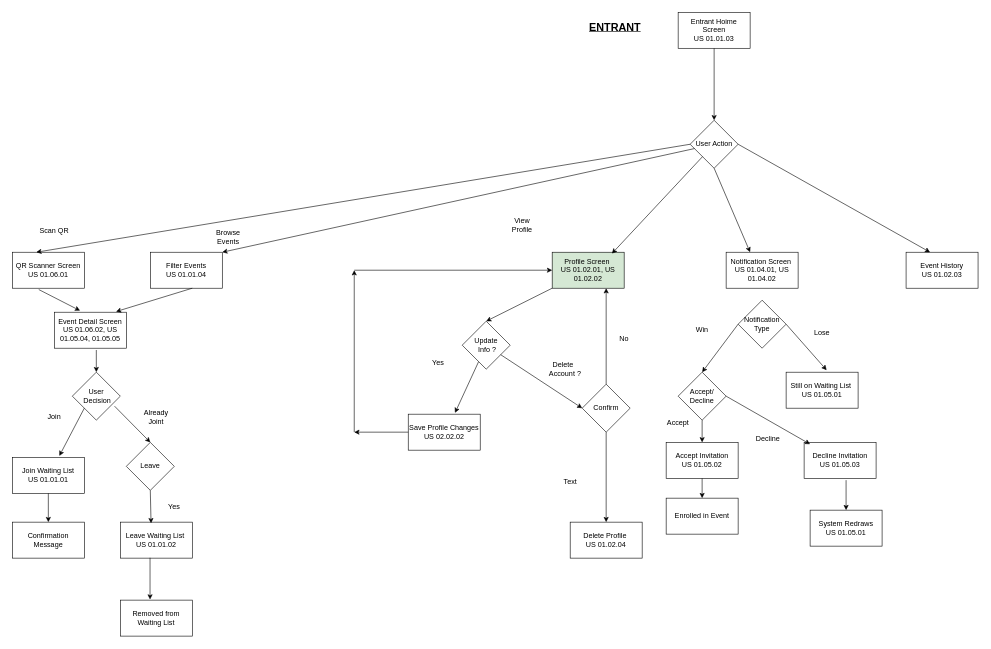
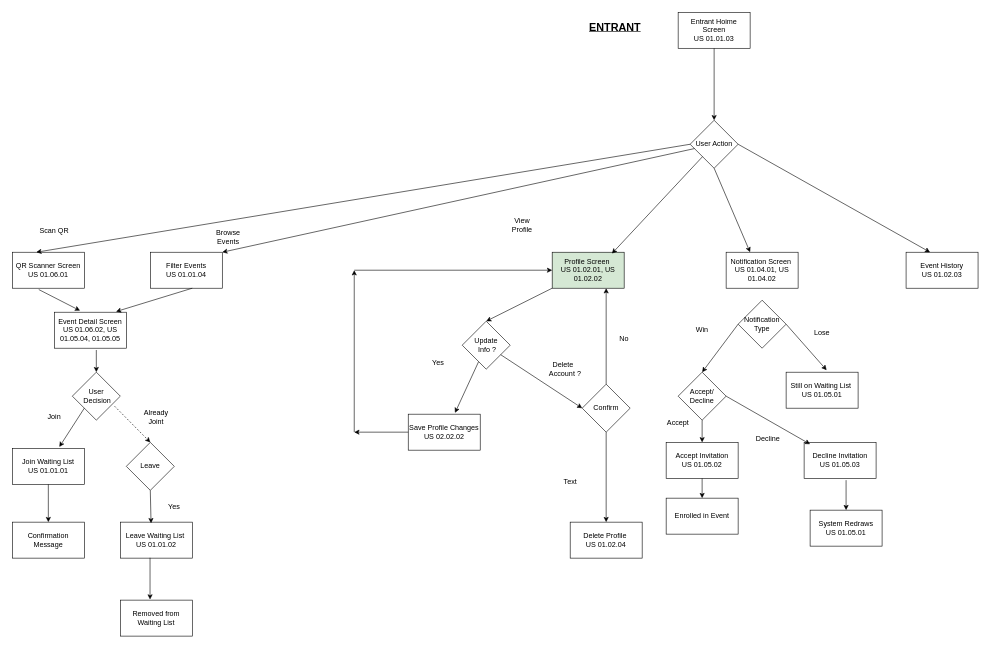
(131, 423) -> (131, 423)
(48, 476) -> (48, 467)
